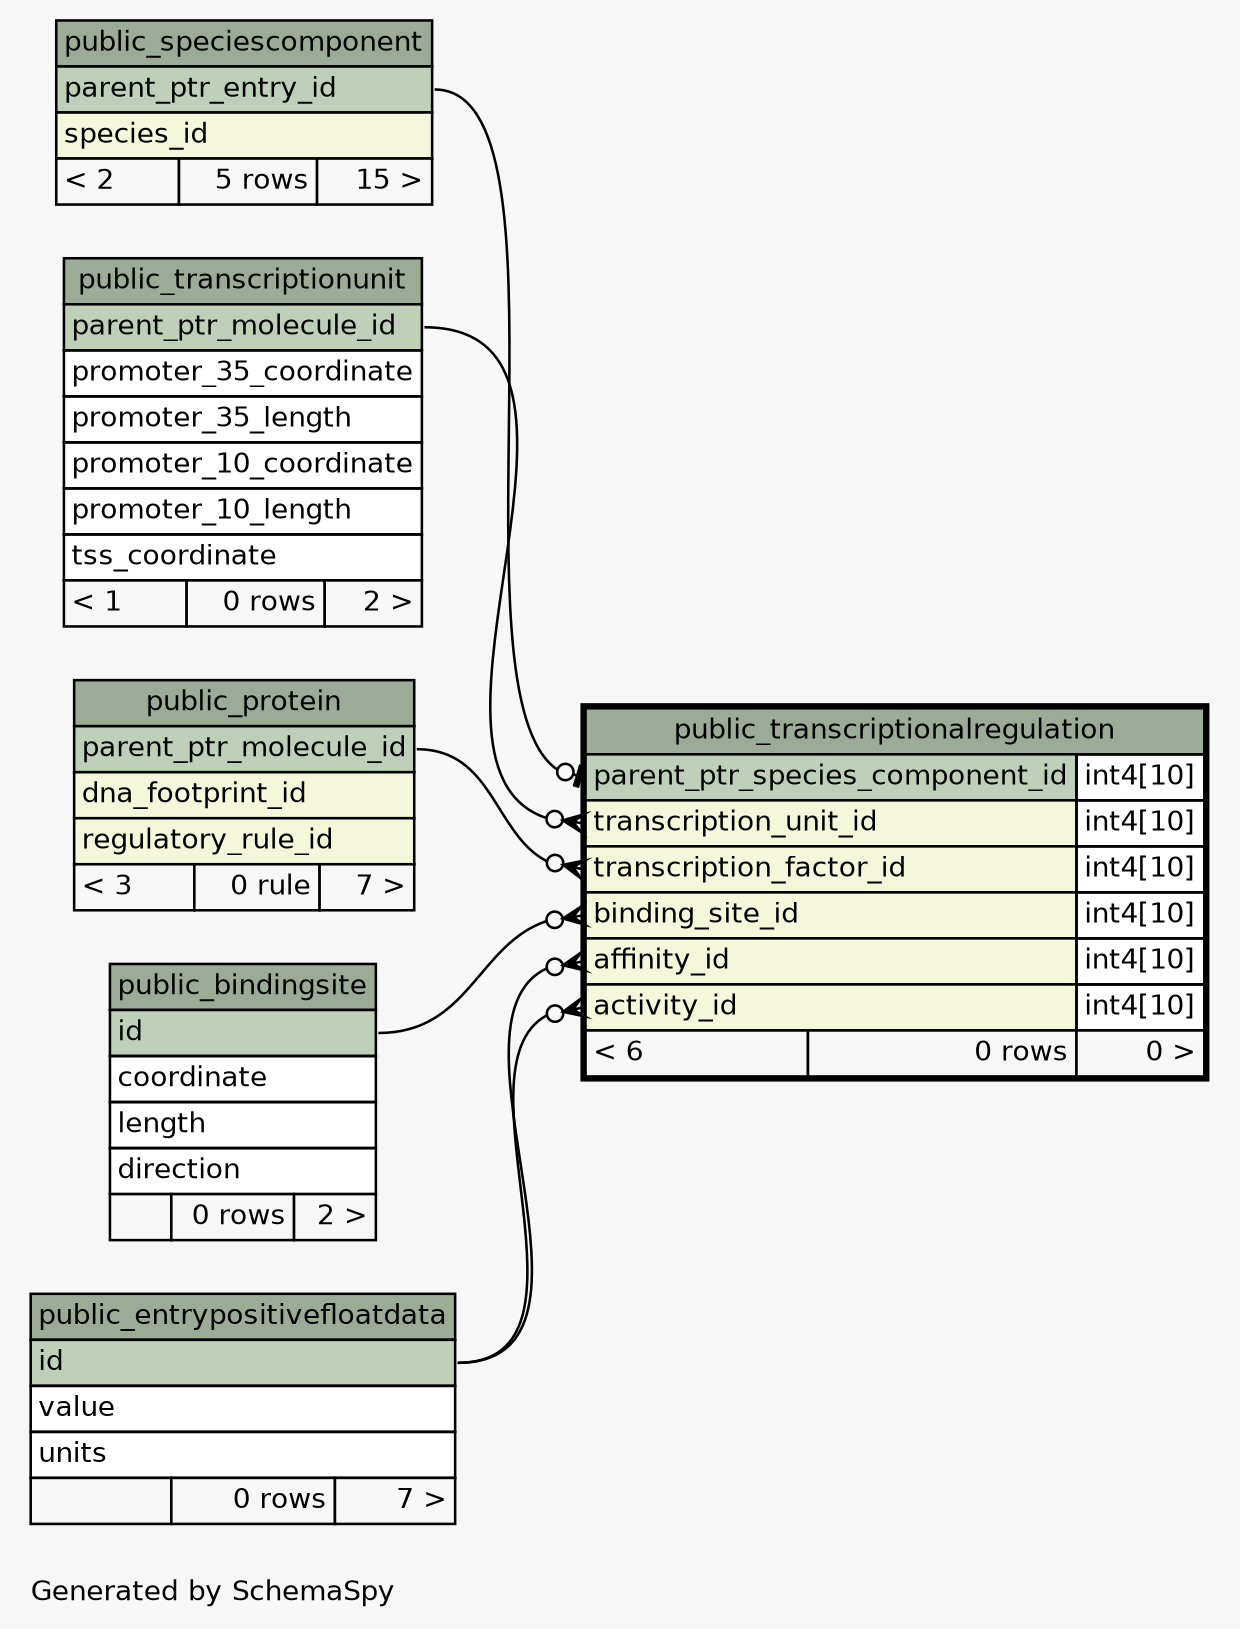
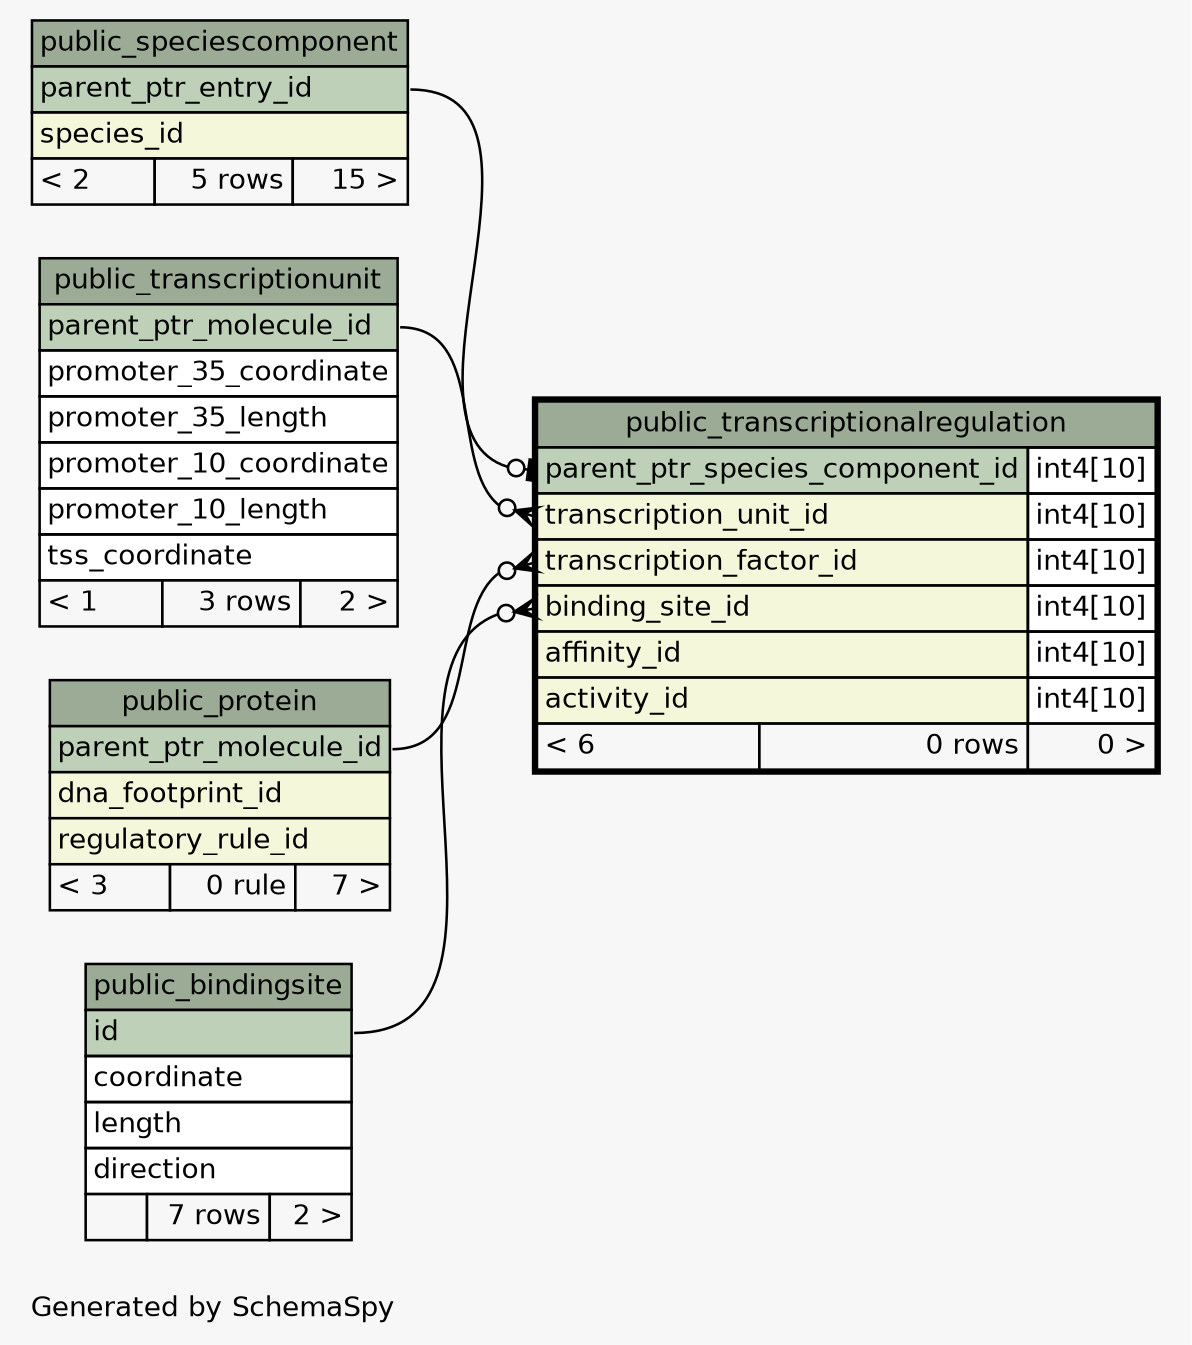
(270, 602) -> (245, 602)
(239, 1216) -> (215, 1216)
(243, 1409) -> none
